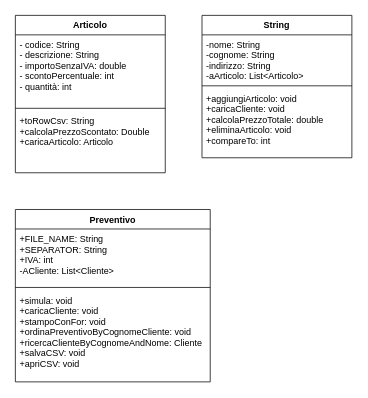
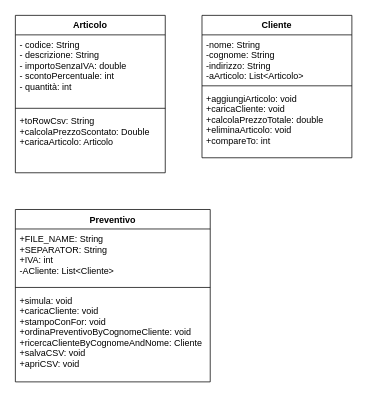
(277, 26) -> (277, 26)
